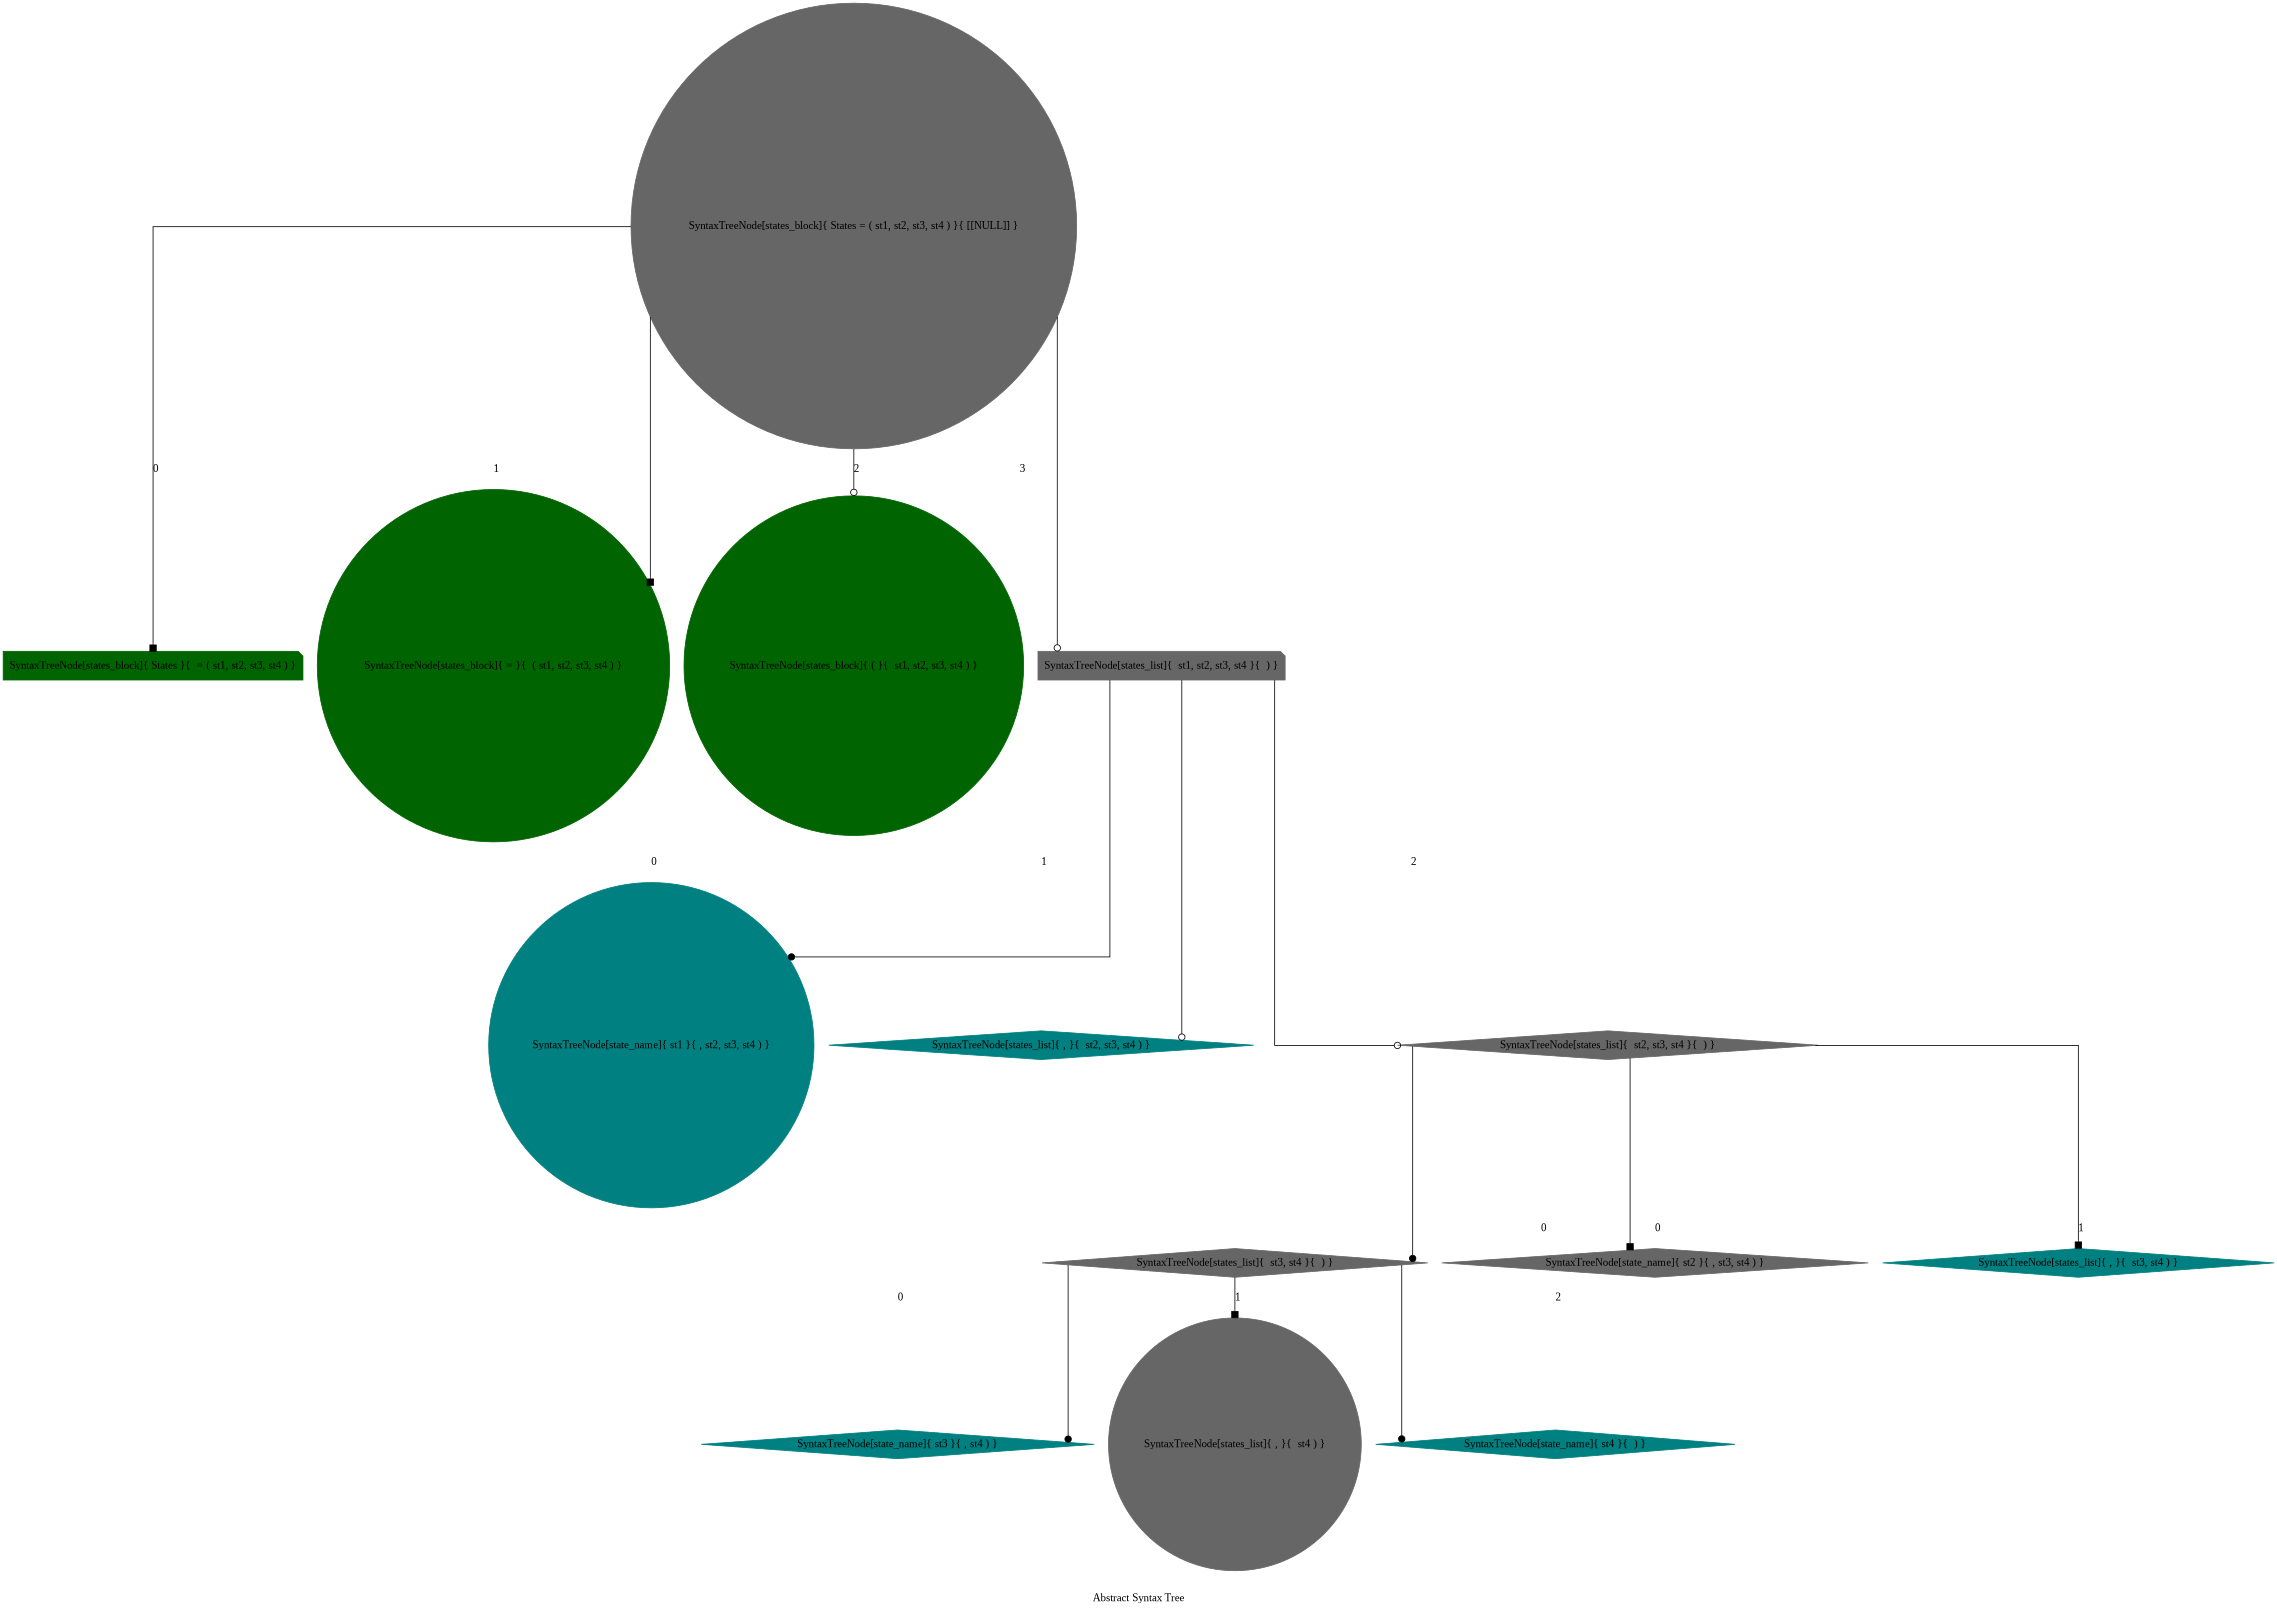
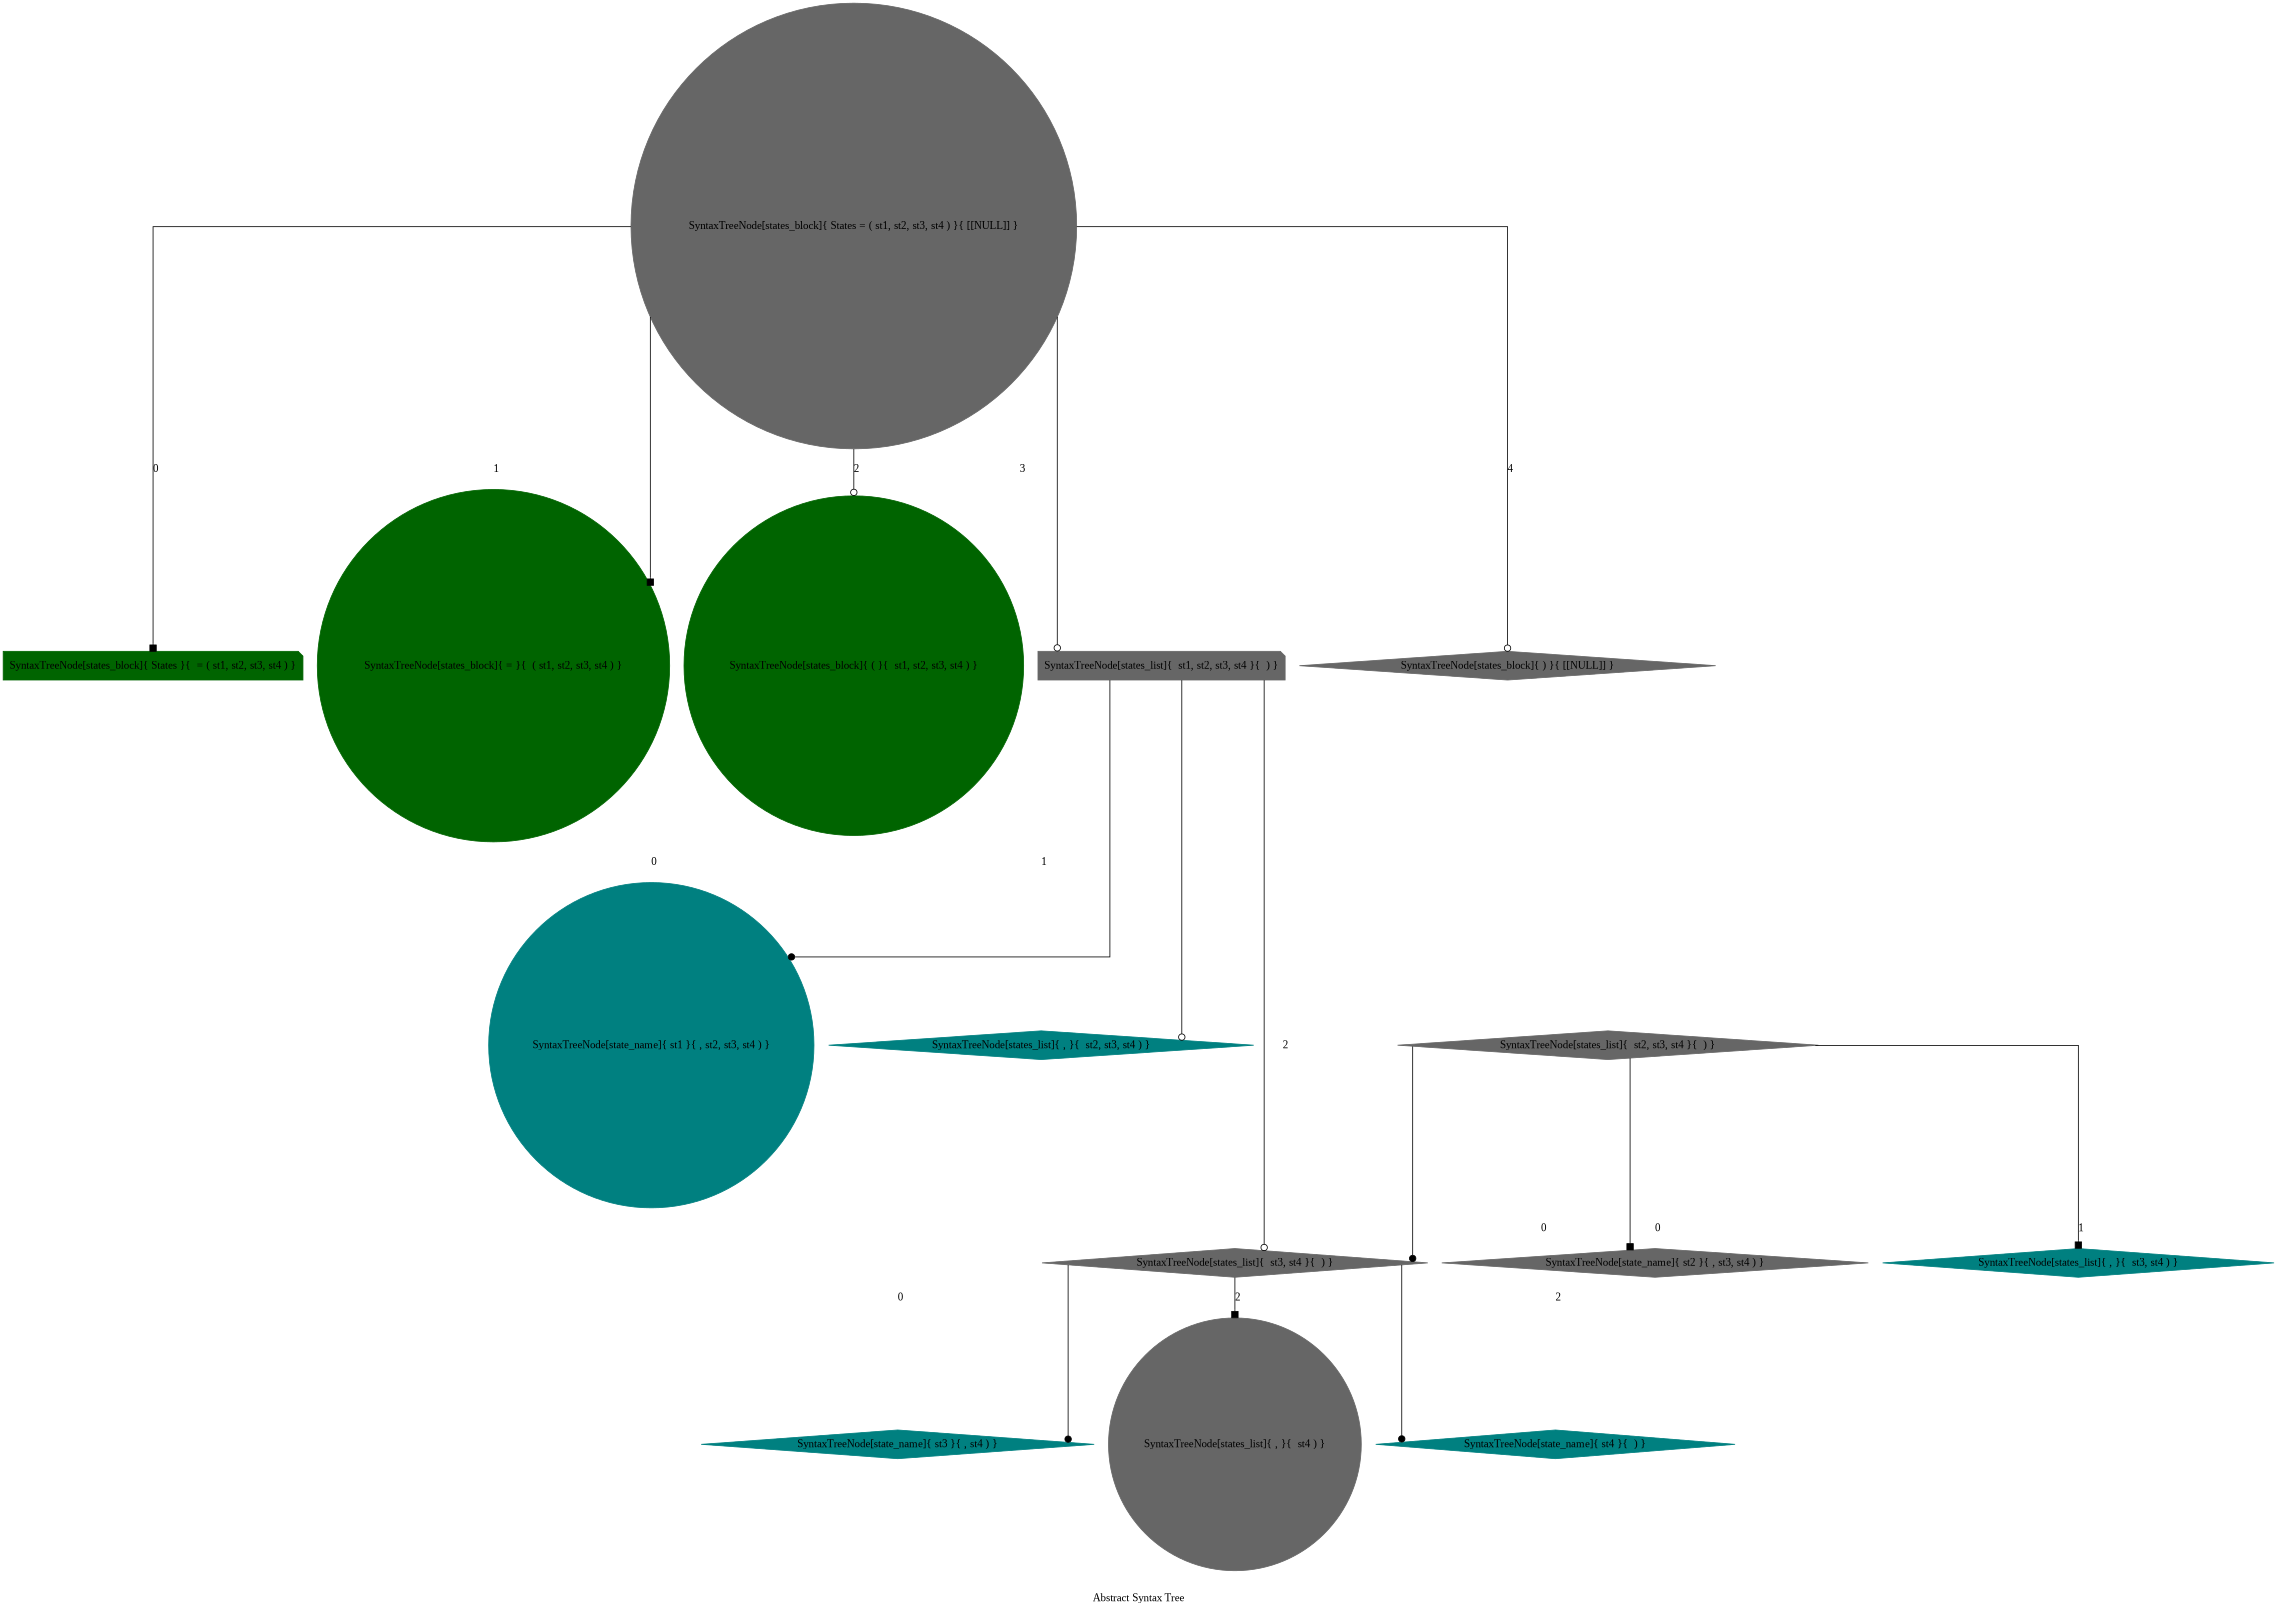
none -> (1508, 666)
(1275, 923) -> (1264, 962)
(1238, 1298) -> (1238, 1298)
